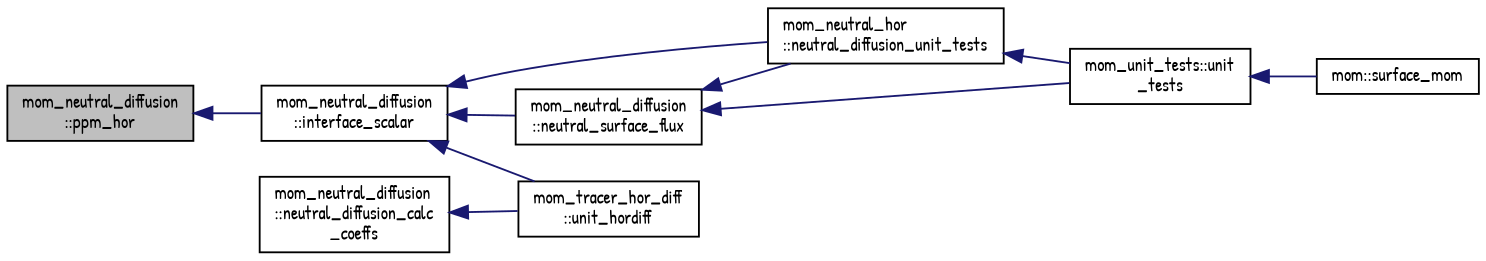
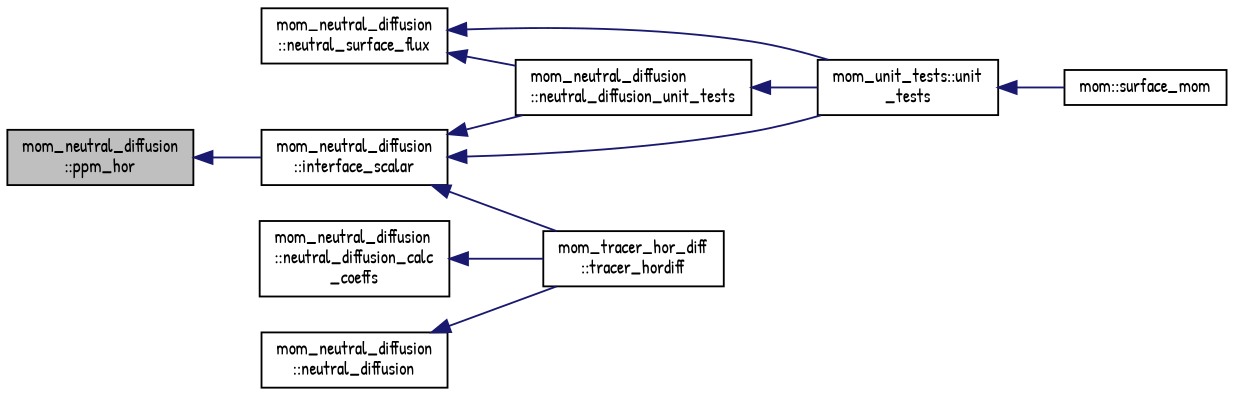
(886, 36) -> (634, 87)
(491, 115) -> (645, 146)
(609, 209) -> (634, 259)
none -> (355, 360)
